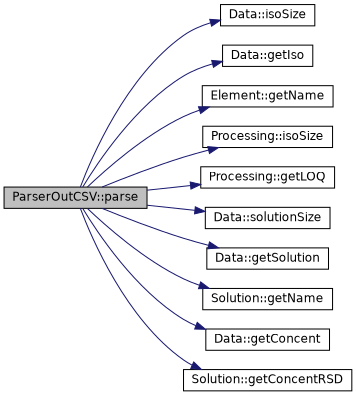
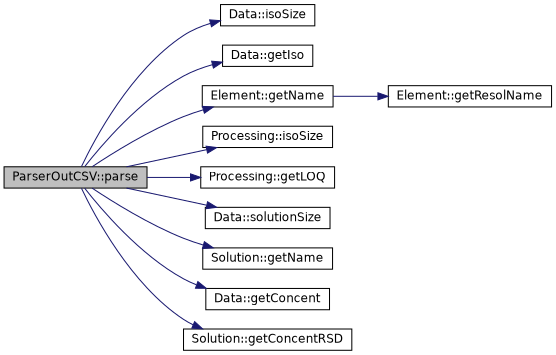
none -> (470, 96)
(268, 259) -> none
